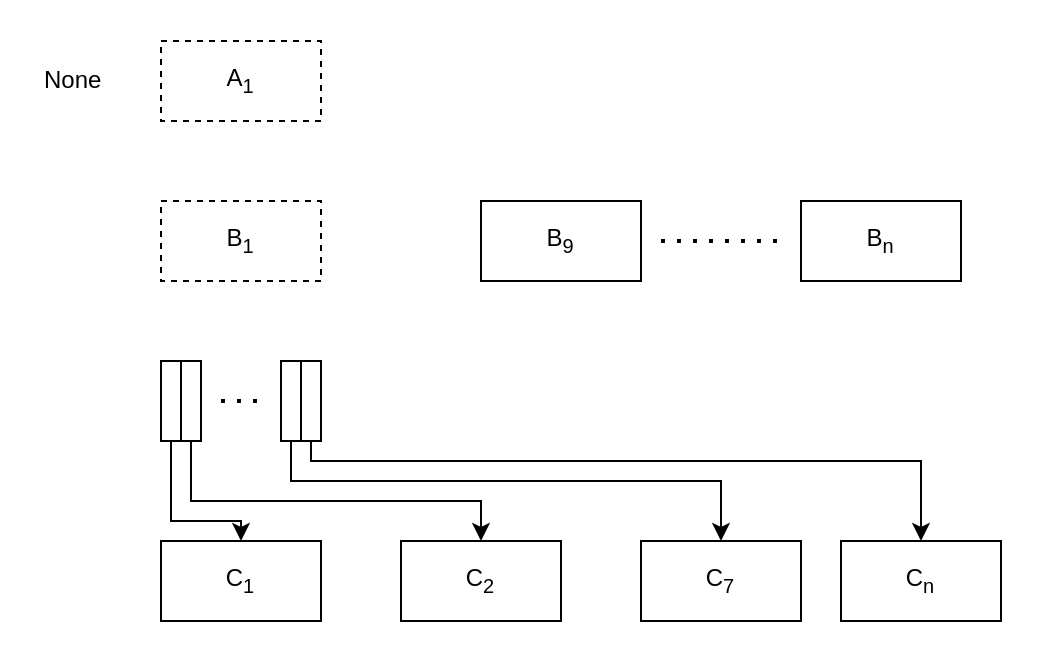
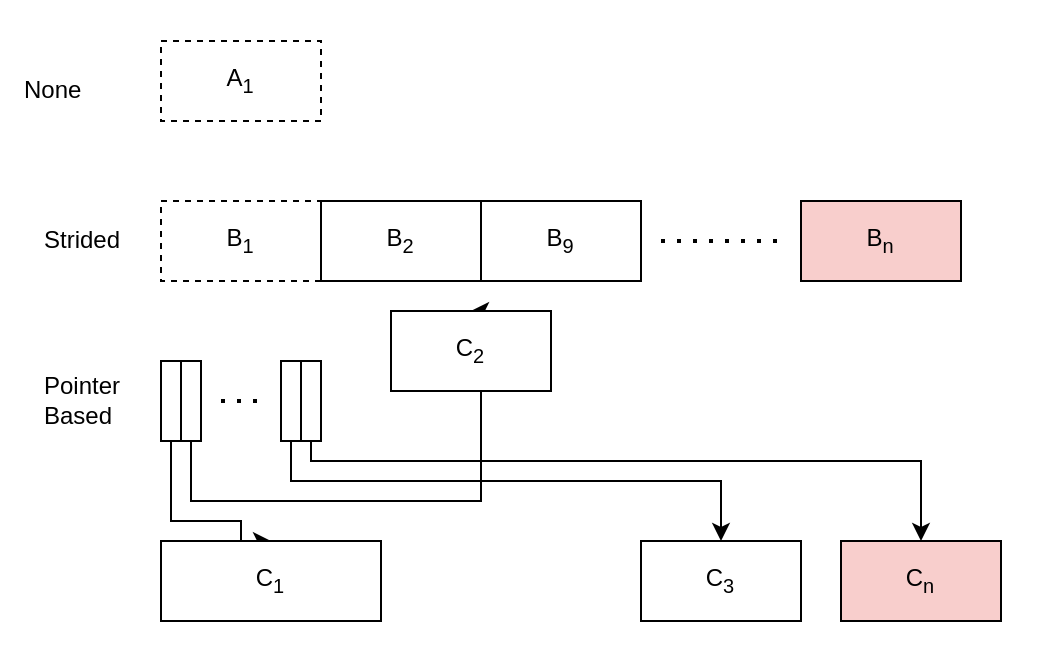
(91, 81) -> (71, 91)
none -> (101, 241)
none -> (401, 241)
(881, 241) -> (881, 241)
none -> (101, 401)
(241, 581) -> (271, 581)
(481, 581) -> (471, 351)
(721, 581) -> (721, 581)
(921, 581) -> (921, 581)
